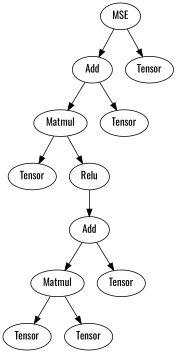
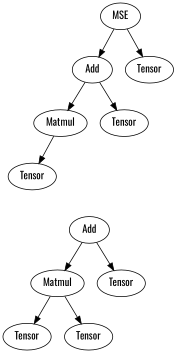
(89, 177) -> none
